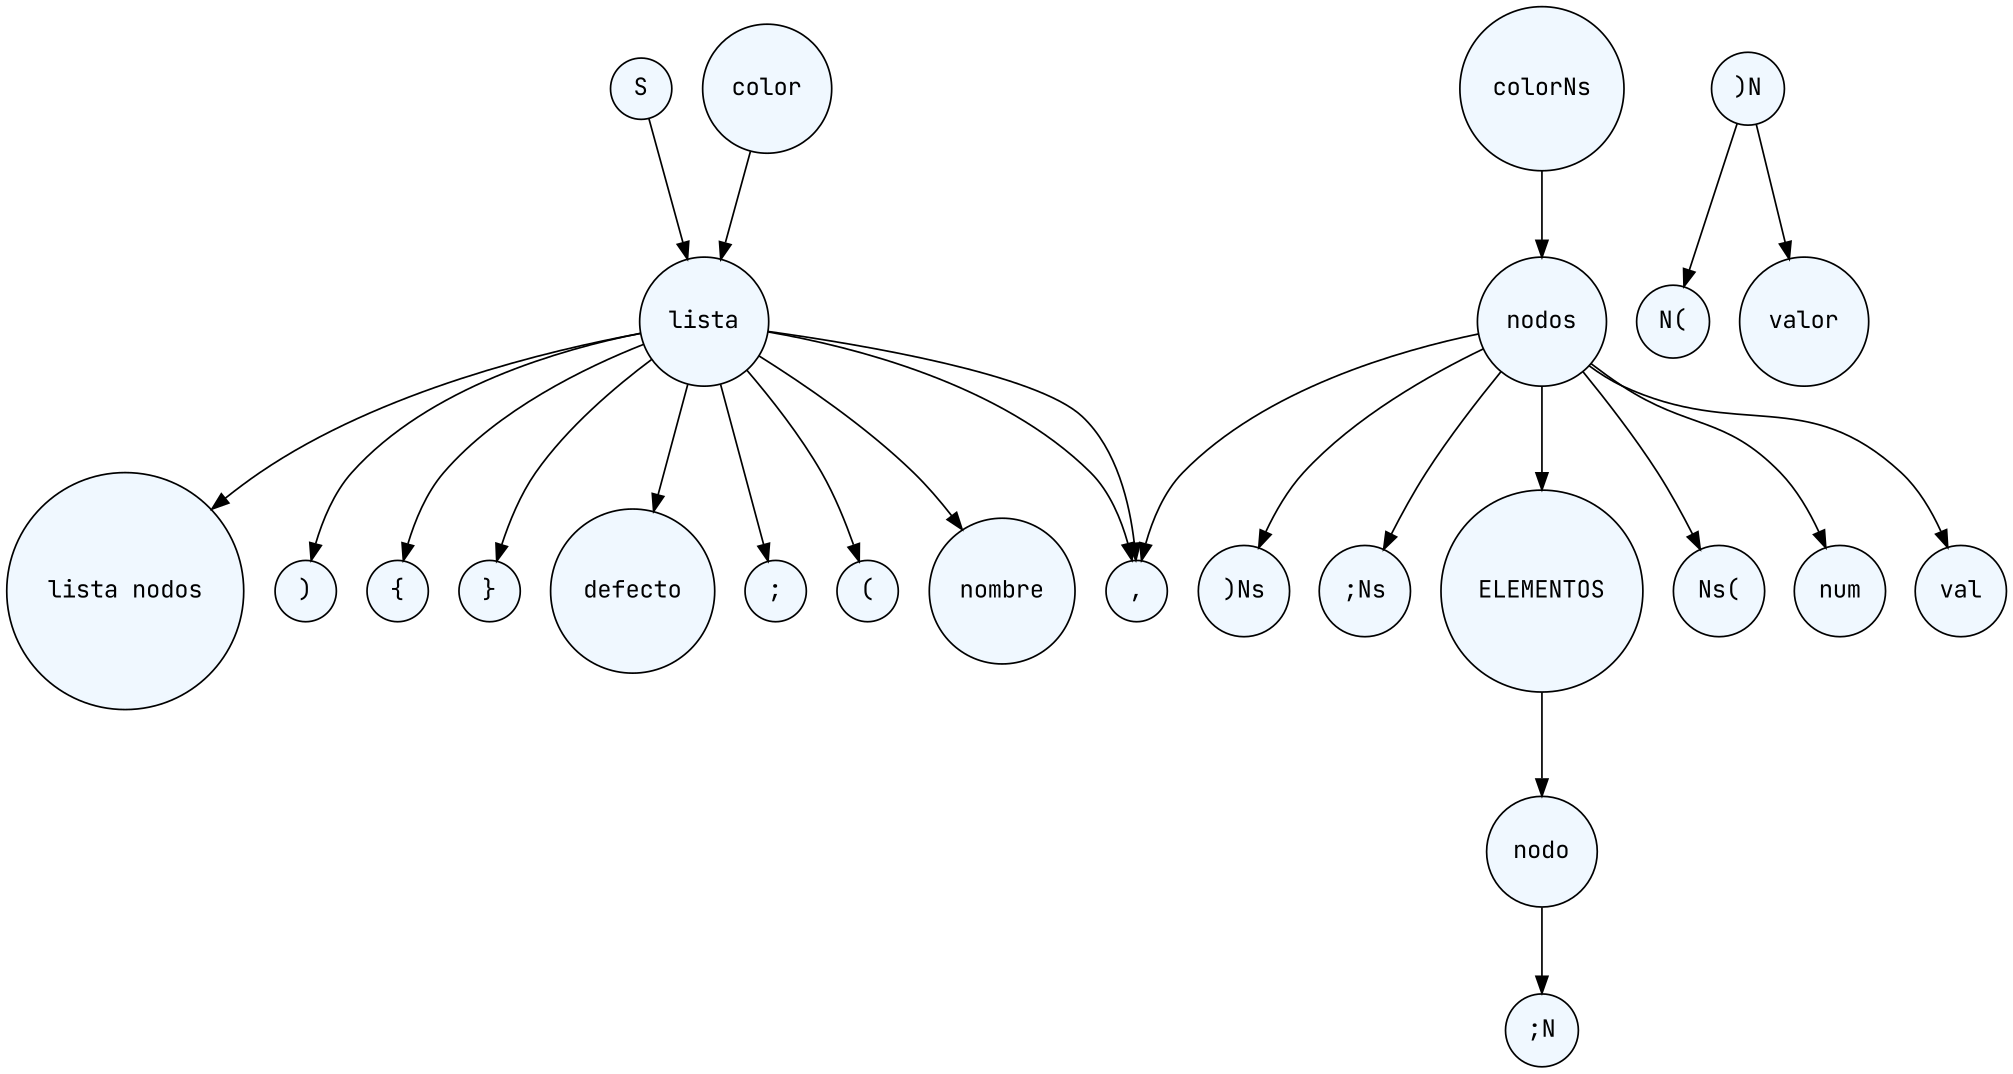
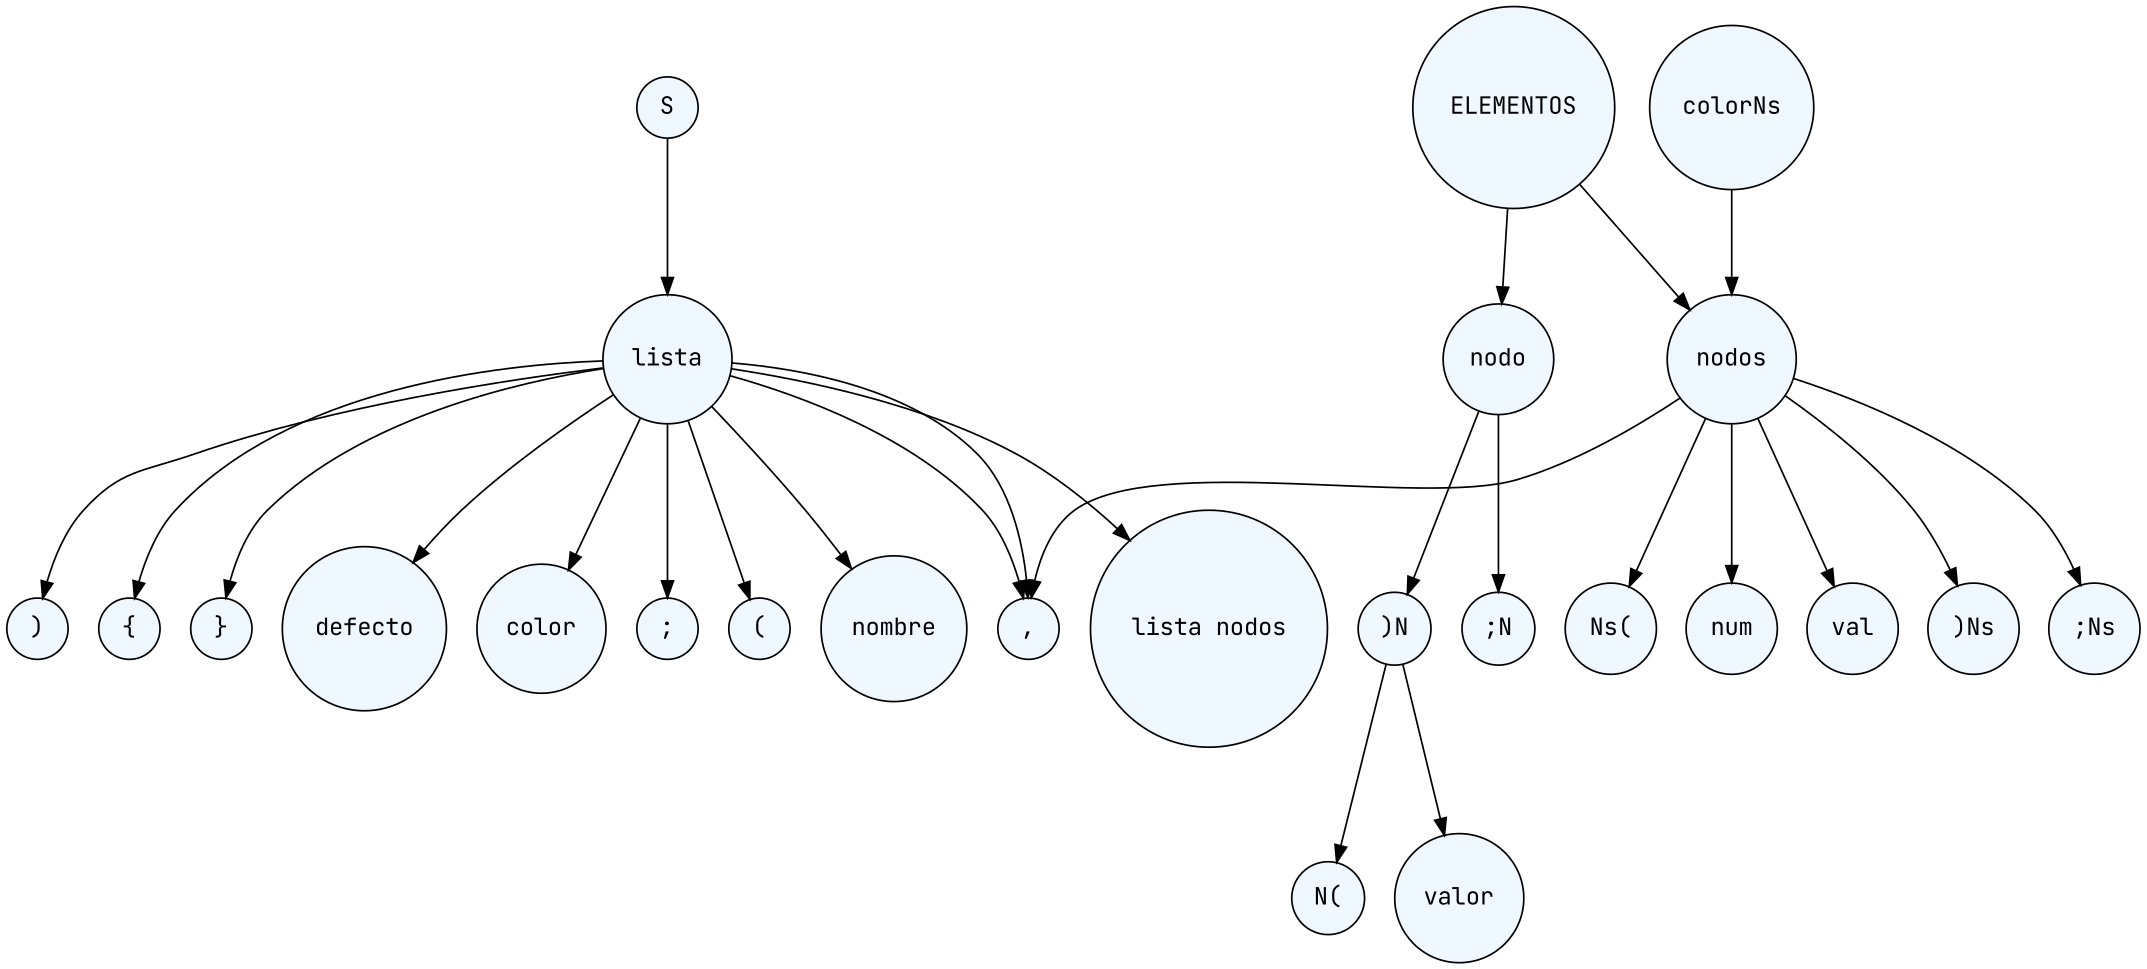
(738, 197) -> (608, 486)
(1542, 429) -> (1629, 241)
none -> (1445, 499)
